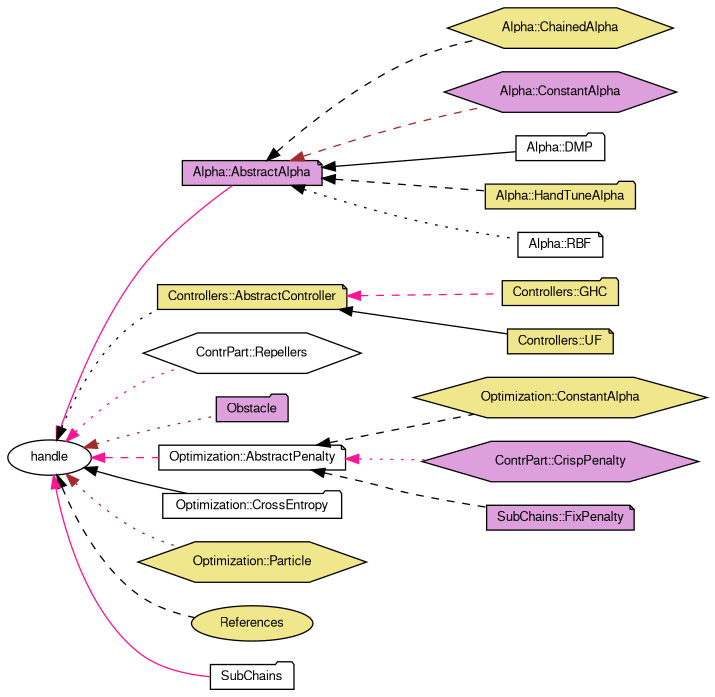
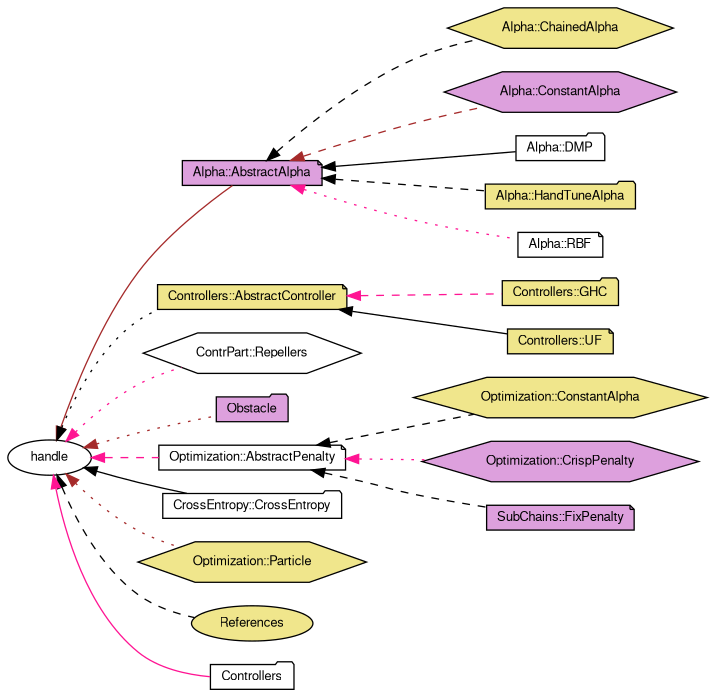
(410, 219) -> (410, 219)
(125, 291) -> (125, 291)
(560, 462) -> (560, 462)
(252, 506) -> (252, 506)
(252, 677) -> (252, 677)
